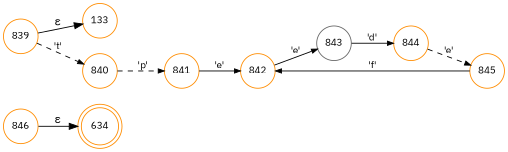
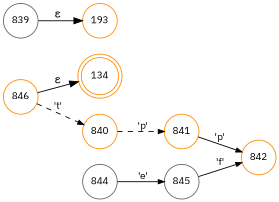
(100, 21) -> (100, 21)
(21, 36) -> (21, 21)
(334, 43) -> none
(411, 43) -> (100, 182)
(58, 52) -> (58, 113)
(446, 56) -> (138, 182)
(220, 66) -> (220, 138)
(487, 71) -> (182, 182)
(100, 126) -> (100, 76)
